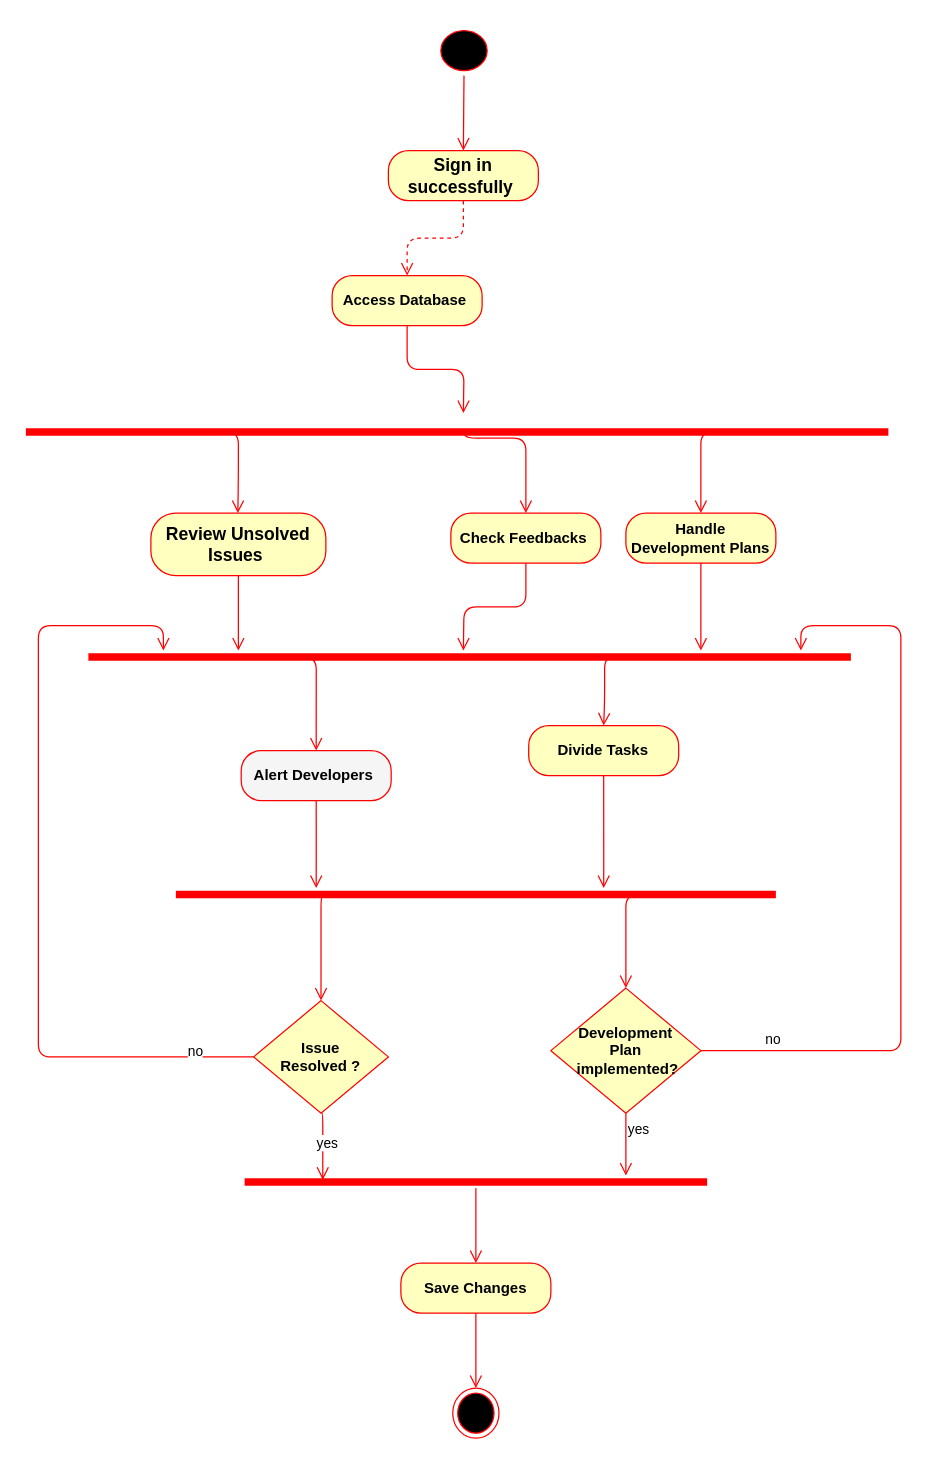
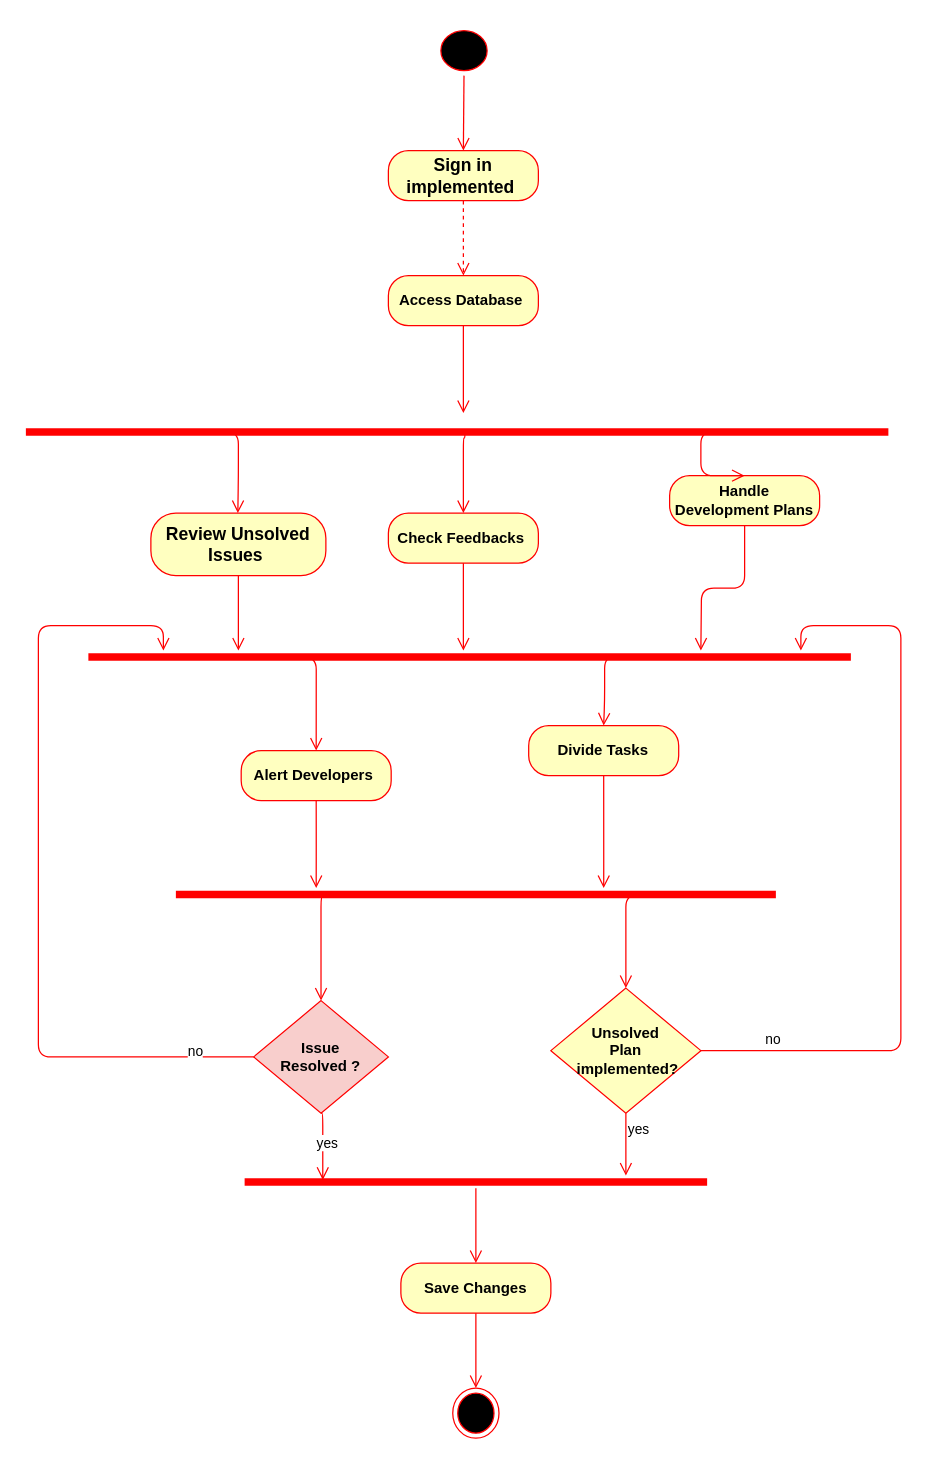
(463, 176) -> (463, 176)
(407, 301) -> (463, 301)
(526, 538) -> (463, 538)
(701, 538) -> (744, 501)
(316, 776) -> (316, 776)
(626, 1051) -> (626, 1051)
(321, 1057) -> (321, 1057)
